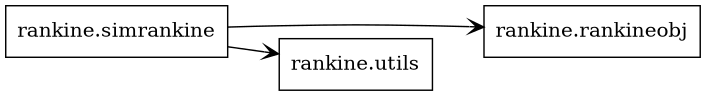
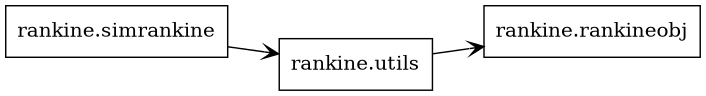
(349, 25) -> (451, 51)
